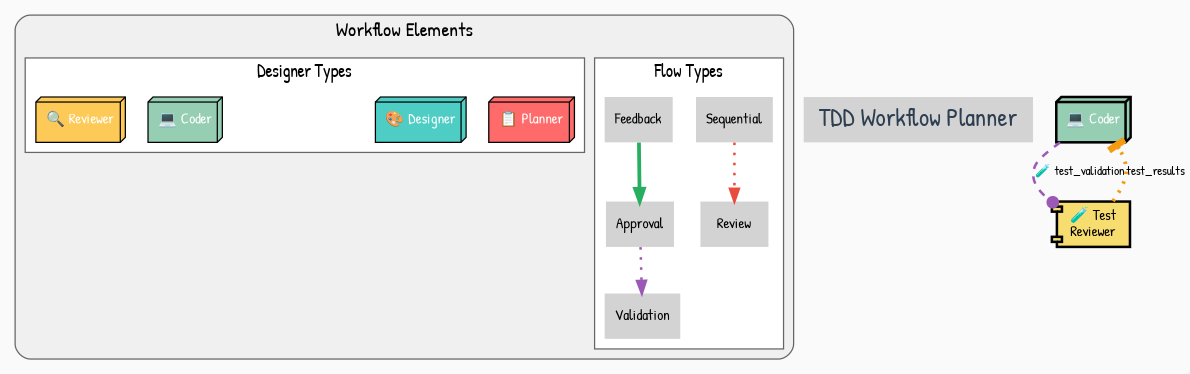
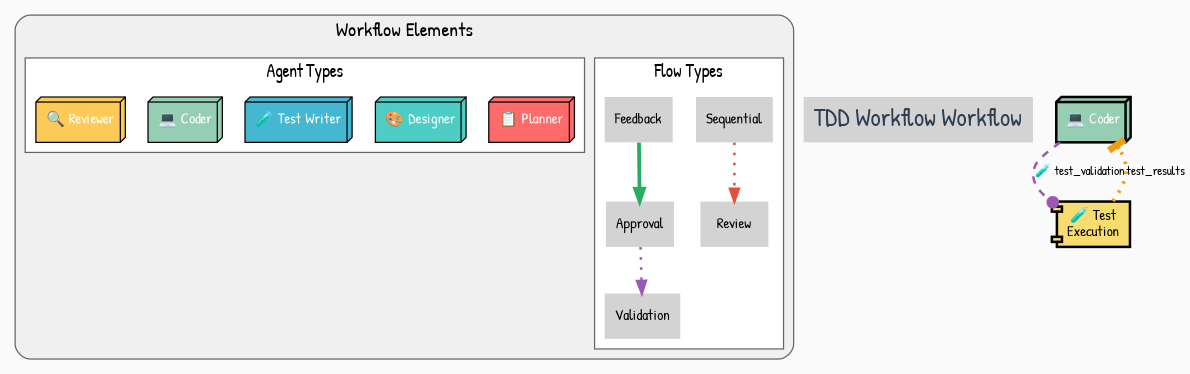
(305, 72) -> (305, 72)
none -> (299, 120)
(918, 120) -> (918, 120)
(1093, 224) -> (1093, 224)
